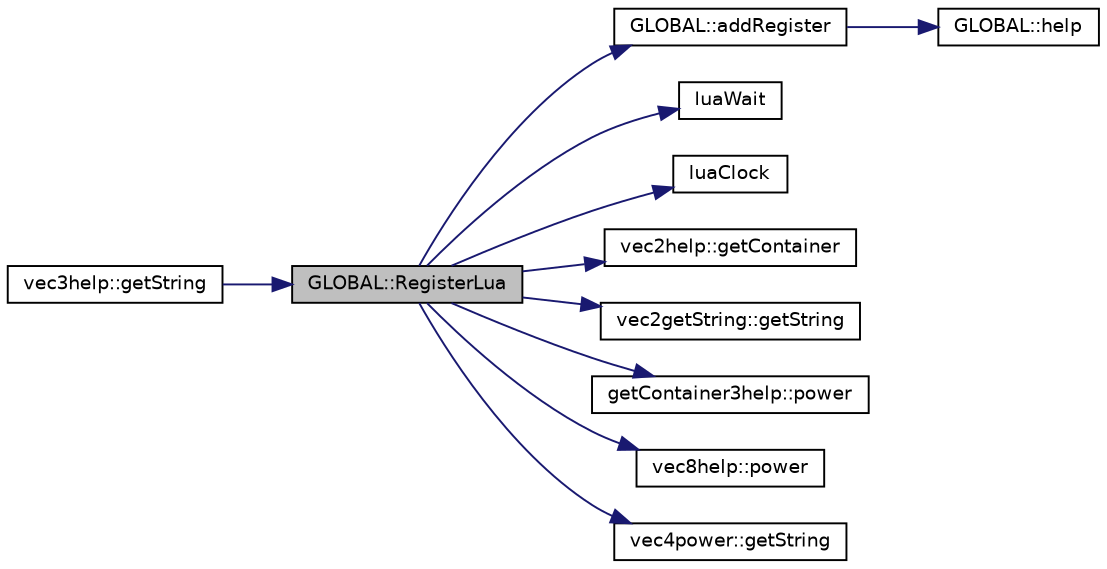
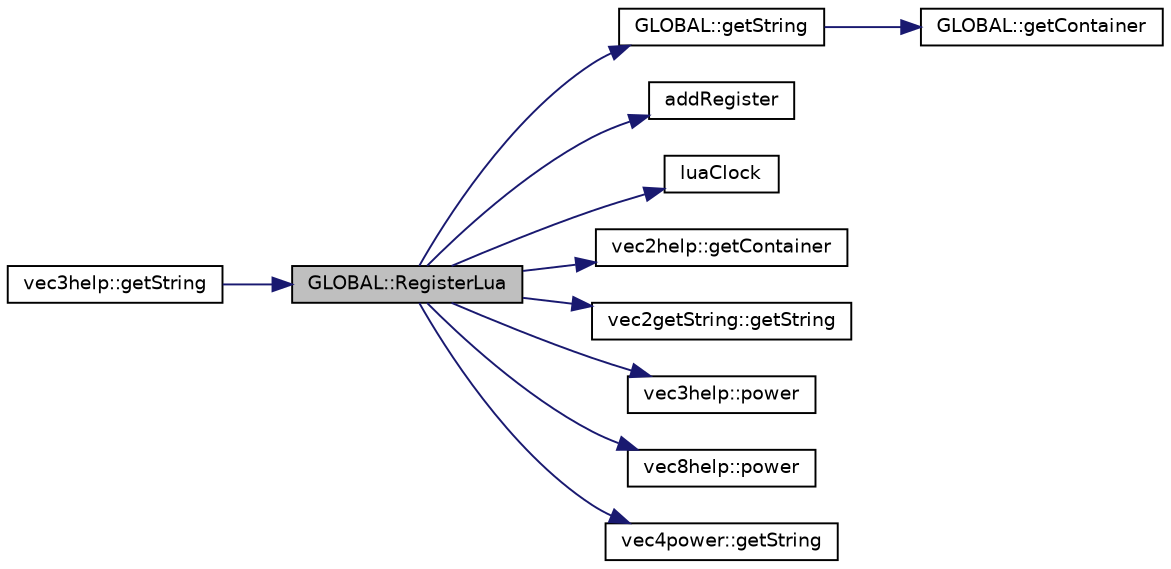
(730, 27) -> (722, 27)
(1019, 27) -> (1042, 27)
(730, 101) -> (722, 101)
(730, 395) -> (722, 395)
